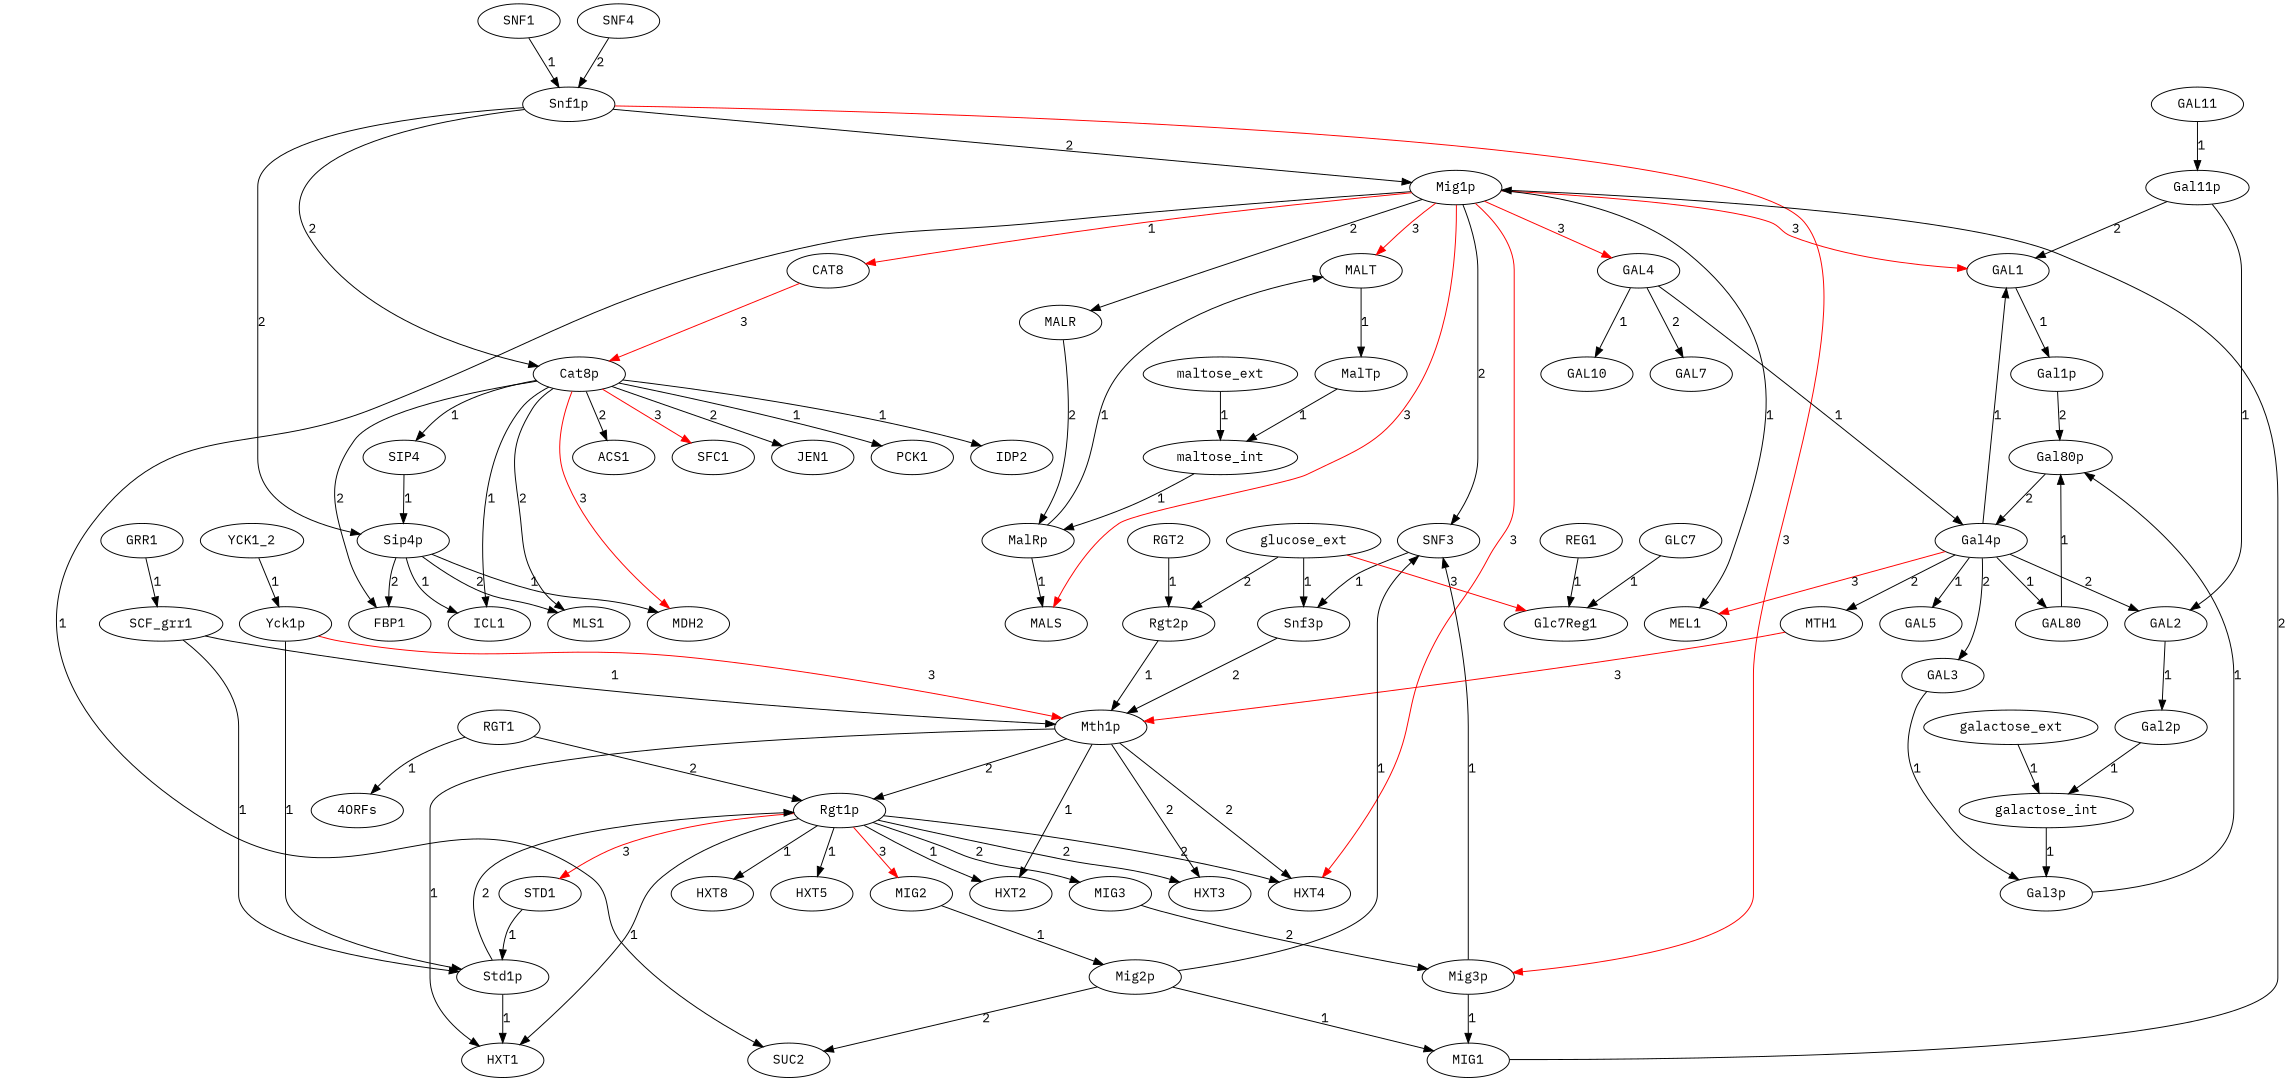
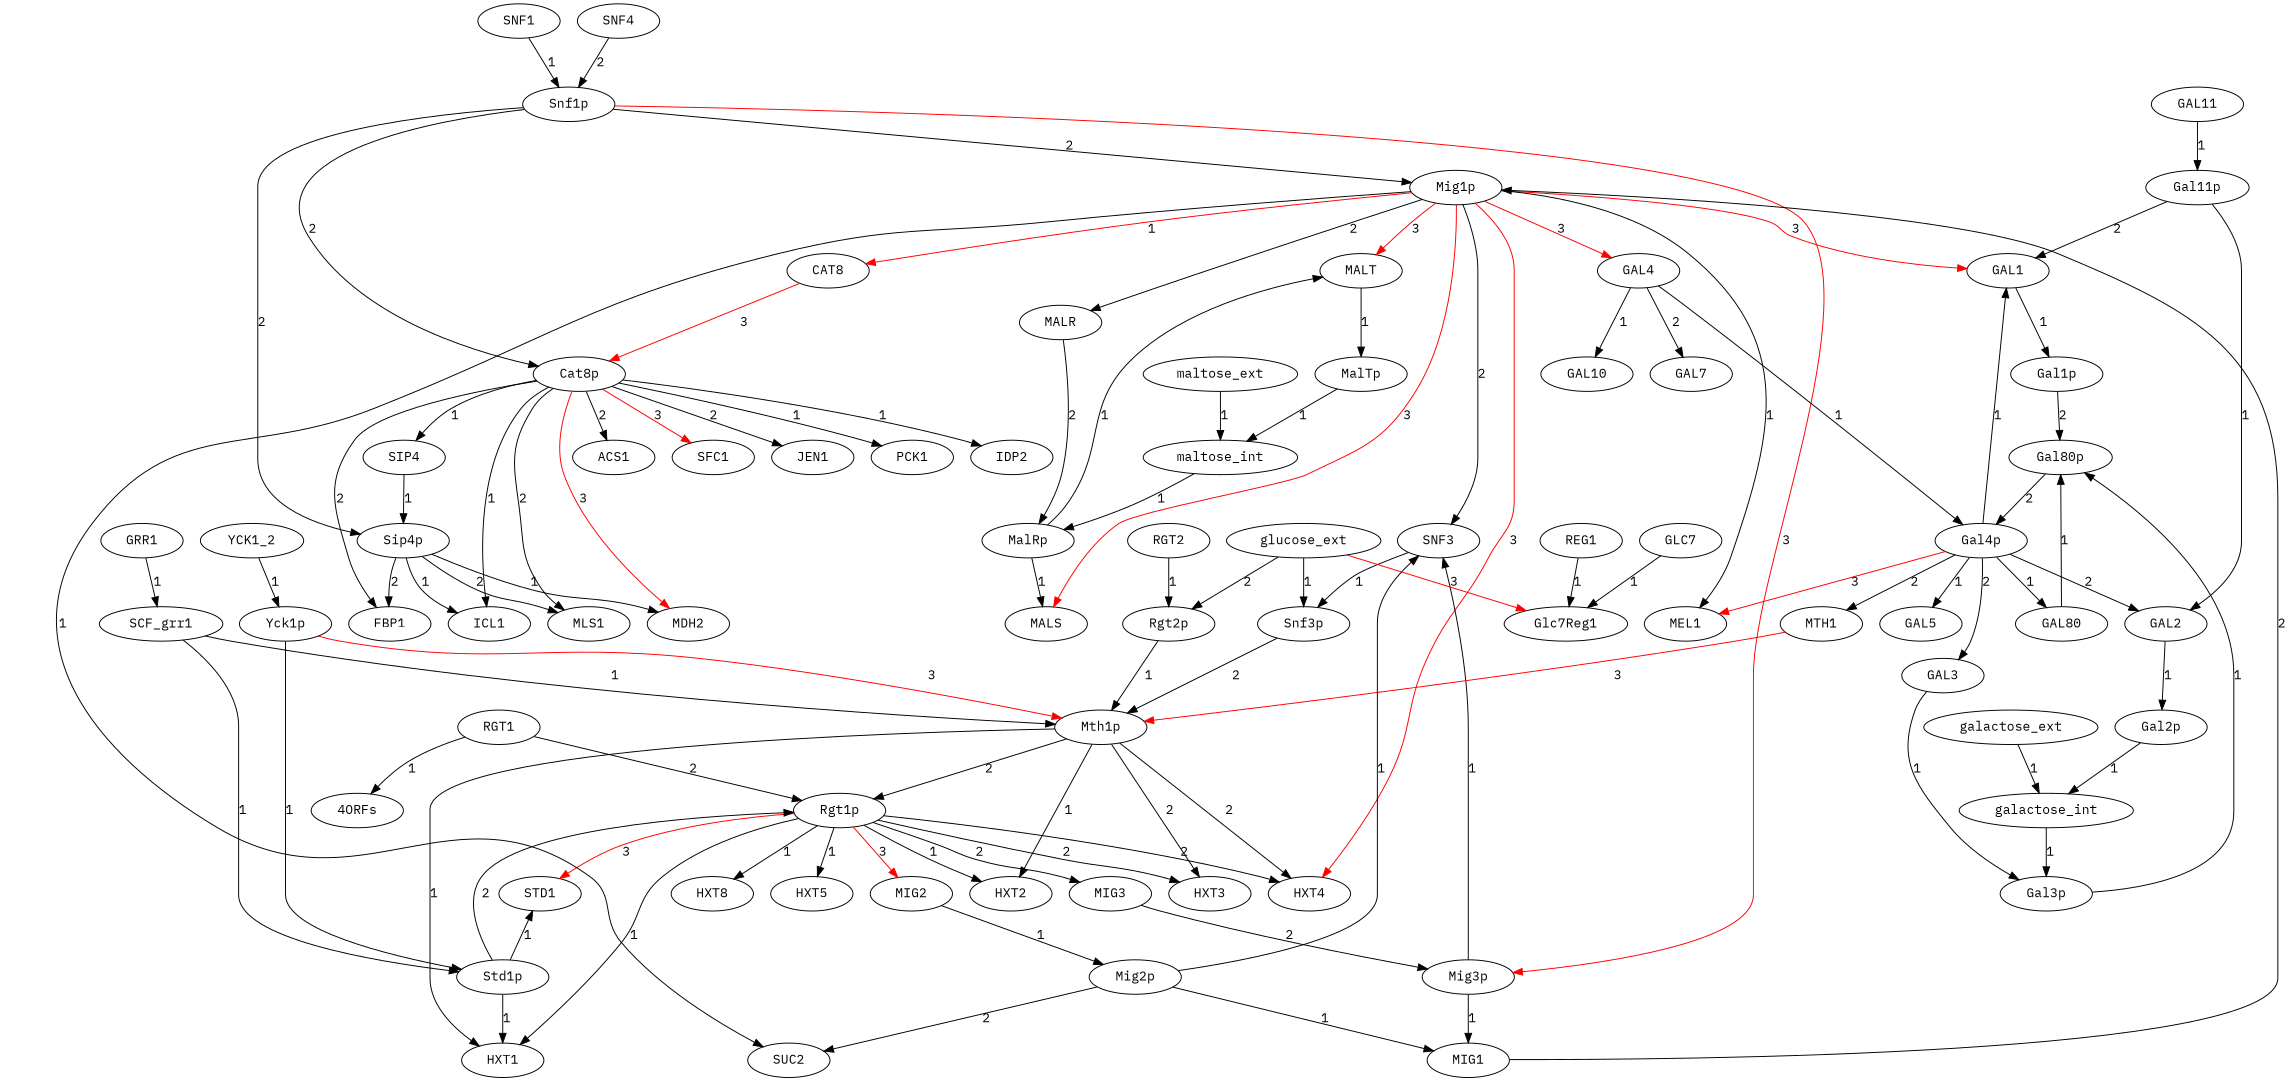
(509, 928) -> (519, 940)
